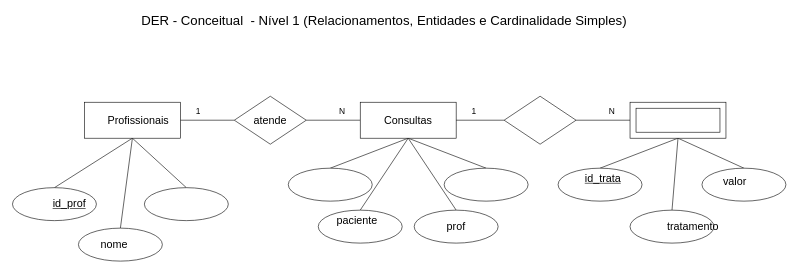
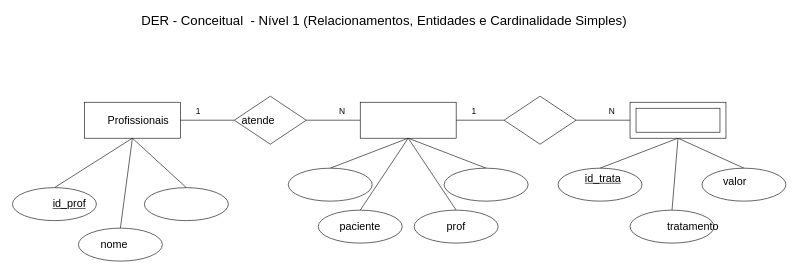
(270, 120) -> (258, 120)
(408, 120) -> none
(357, 221) -> (360, 227)
